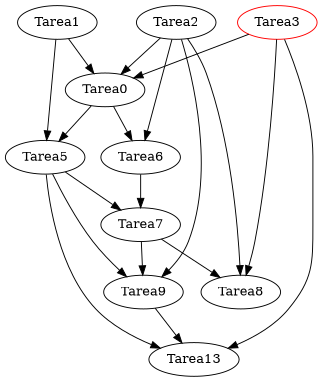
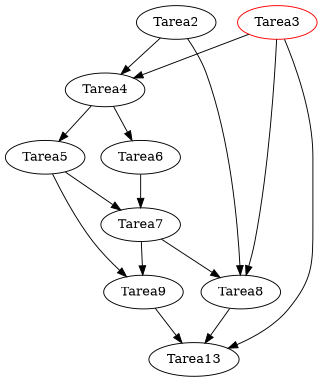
(57, 22) -> none
(160, 85) -> none
(105, 90) -> (105, 90)
(201, 158) -> none
(73, 276) -> (220, 322)
